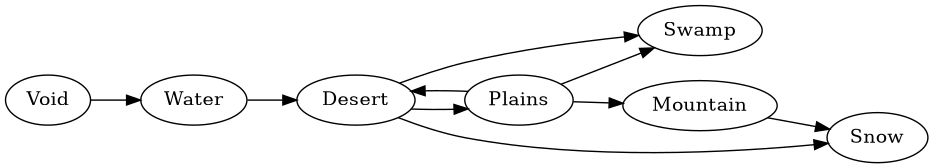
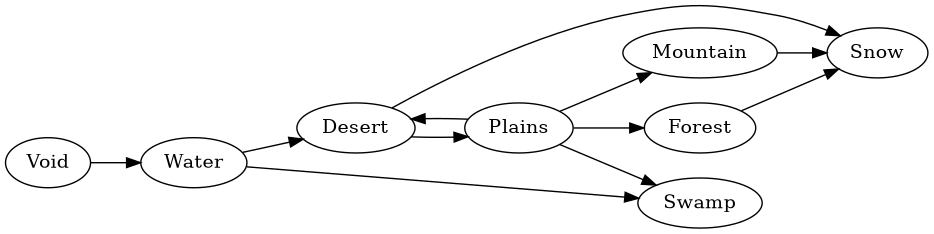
(511, 53) -> (436, 182)
none -> (700, 128)
